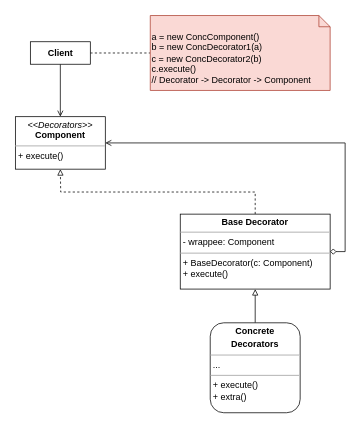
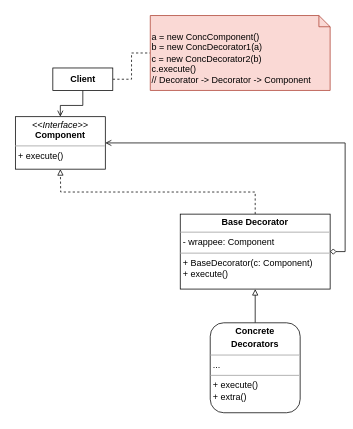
(60, 53) -> (83, 79)
(51, 133) -> (48, 133)
